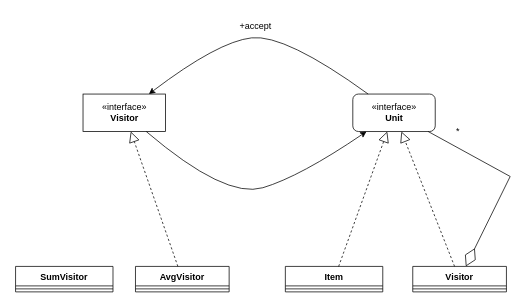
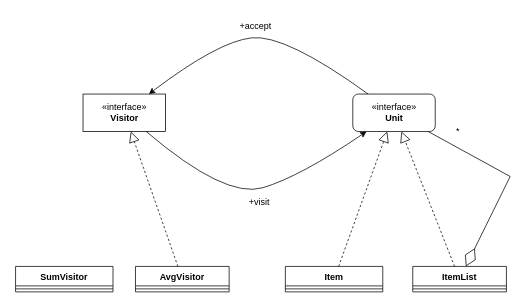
none -> (259, 203)
(459, 277) -> (459, 277)
